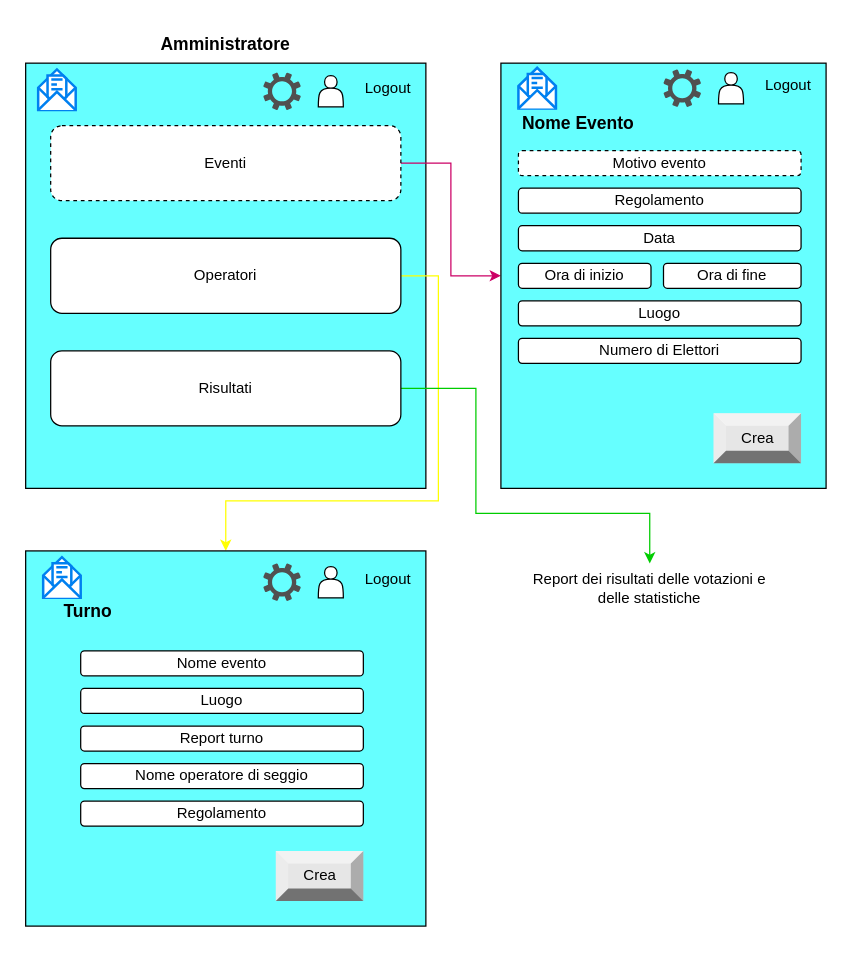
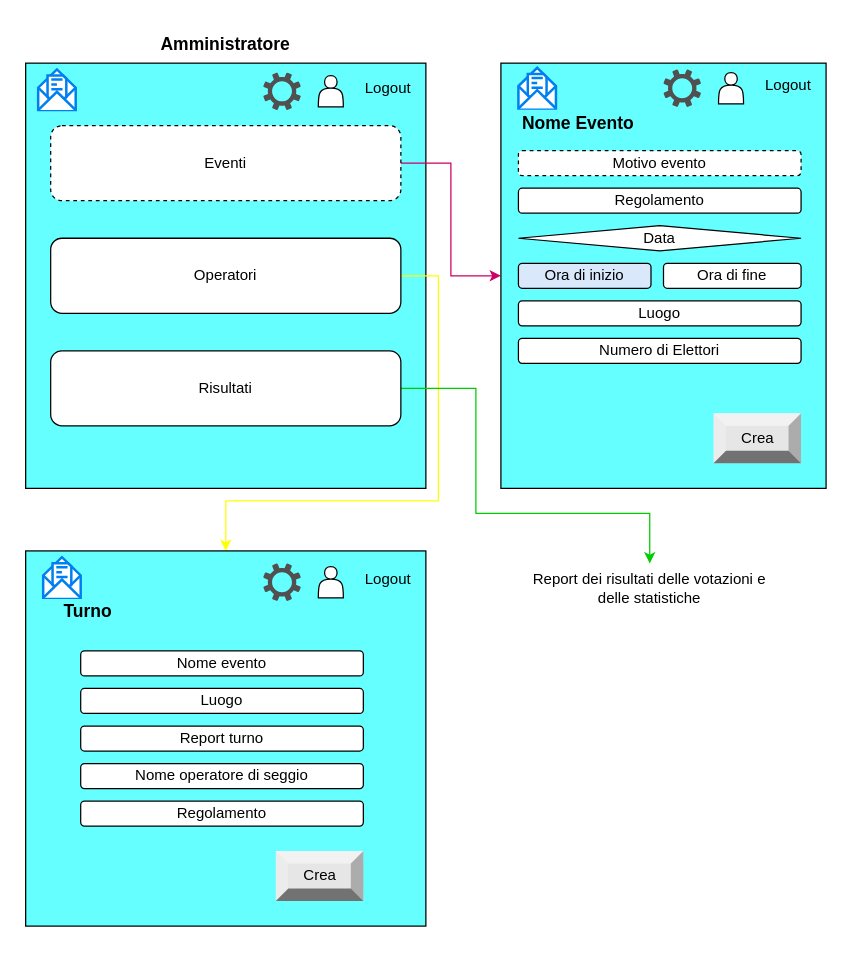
(659, 238) -> (659, 238)
(584, 276) -> (584, 276)
